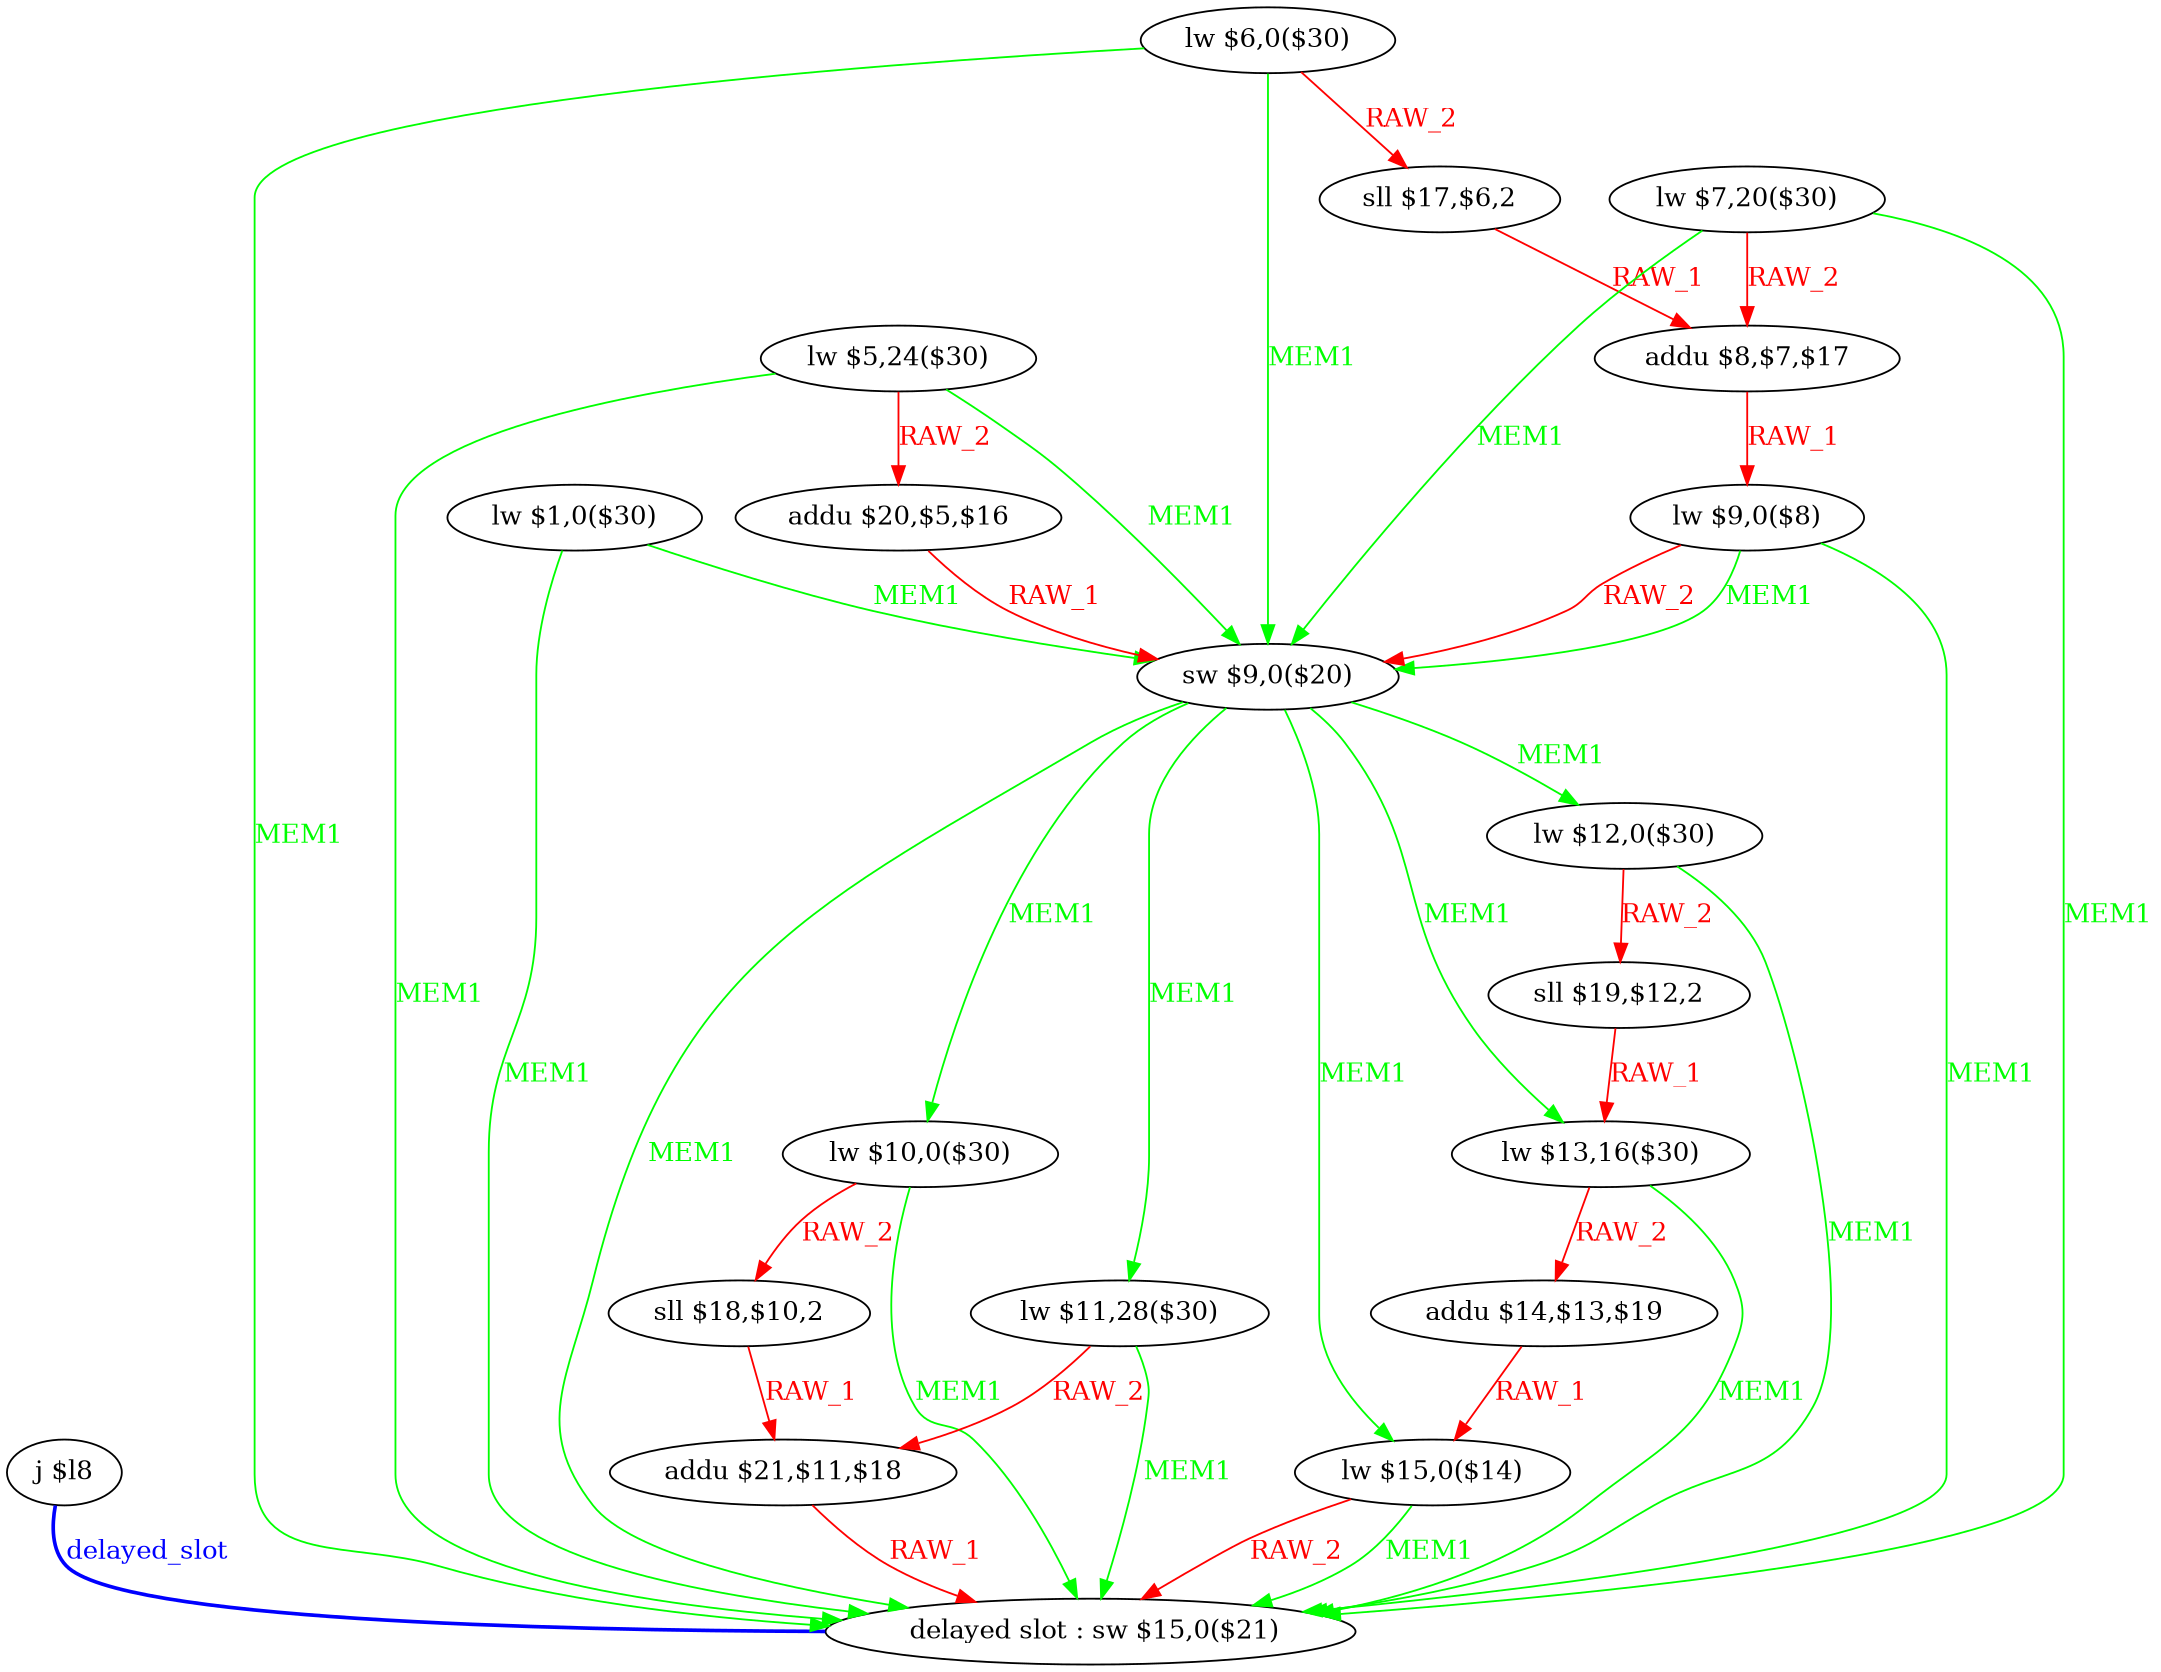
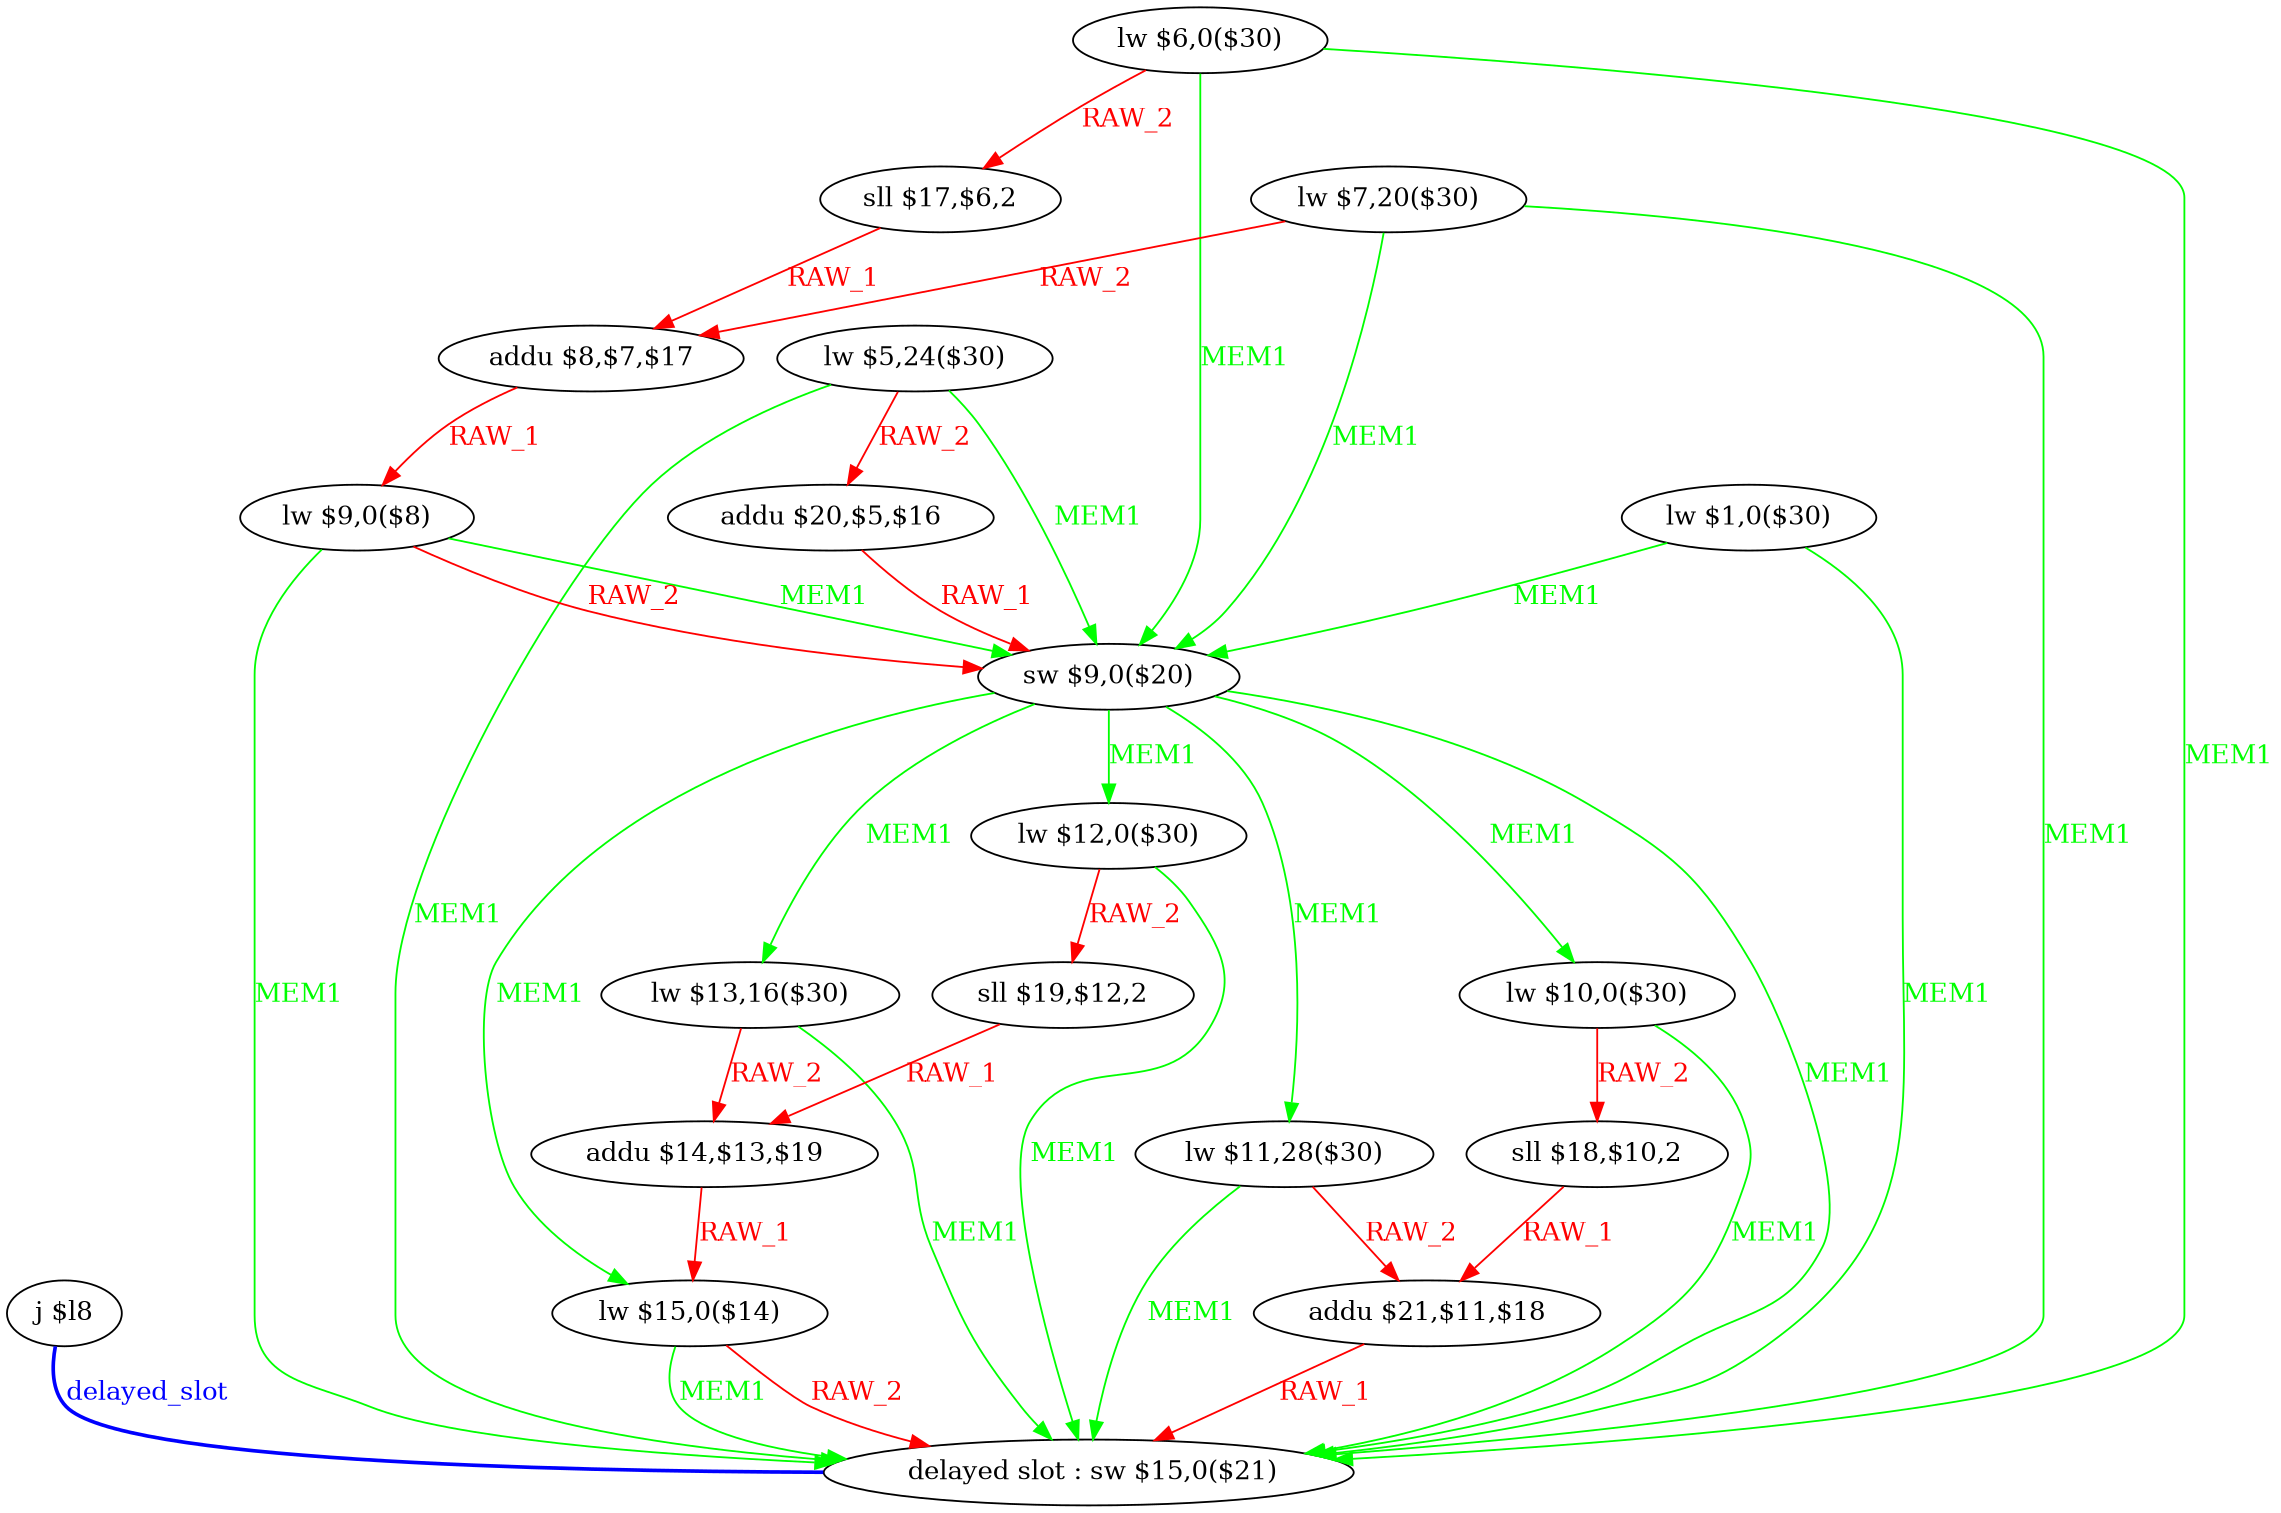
(1611, 1065) -> (894, 1070)
